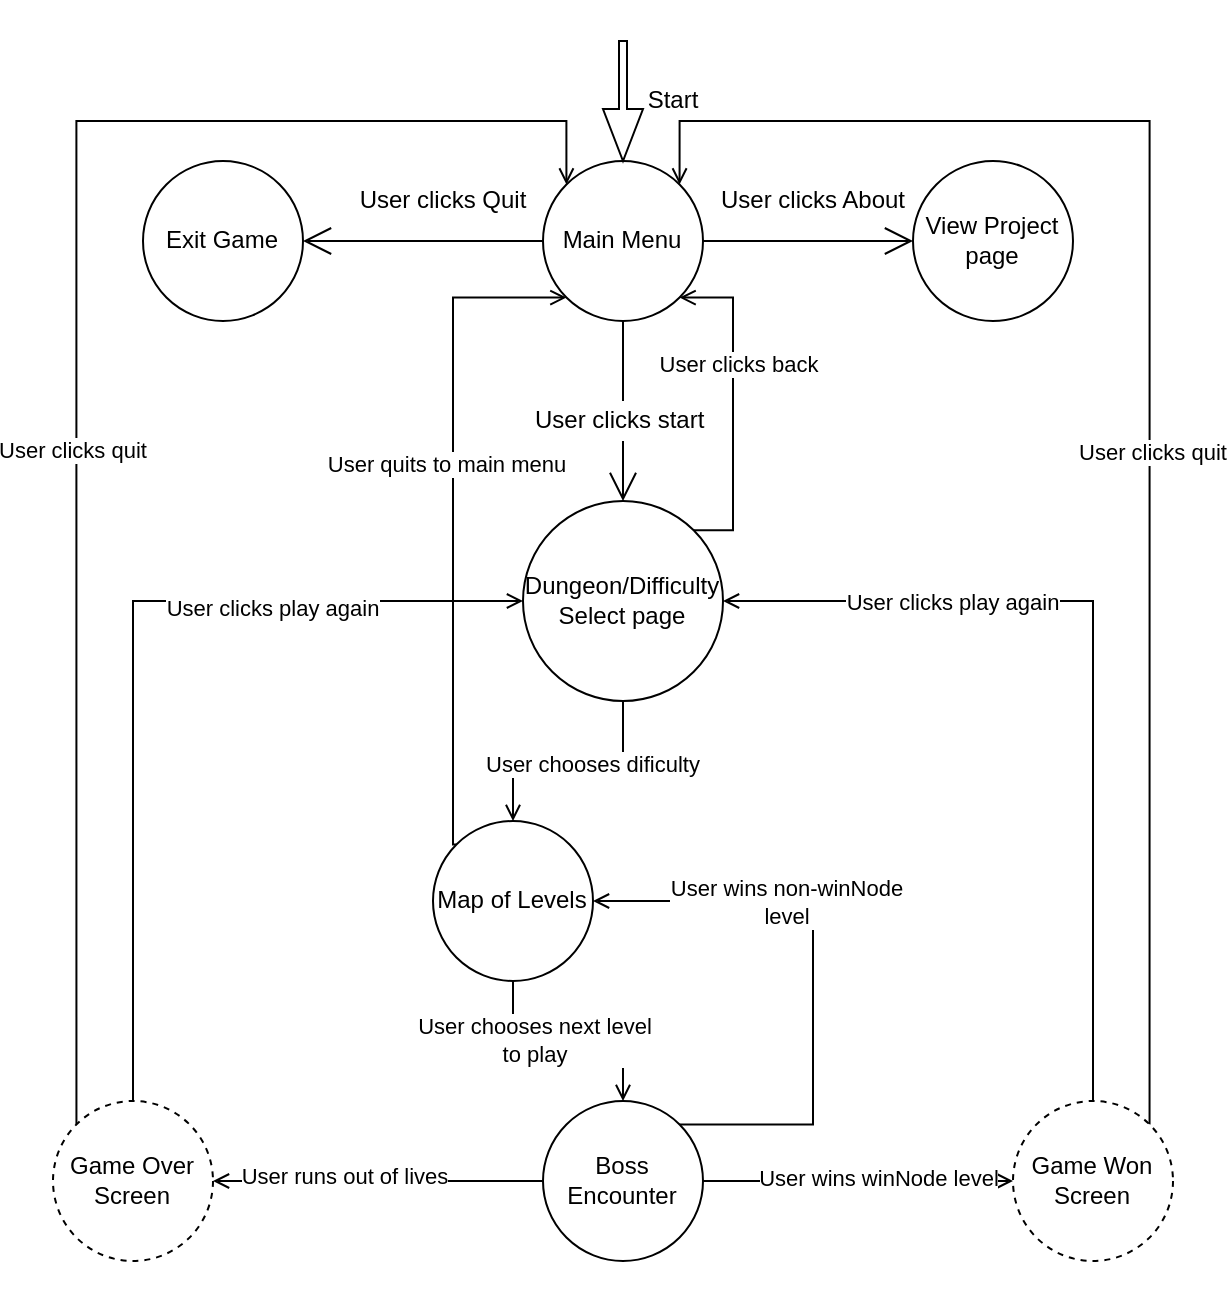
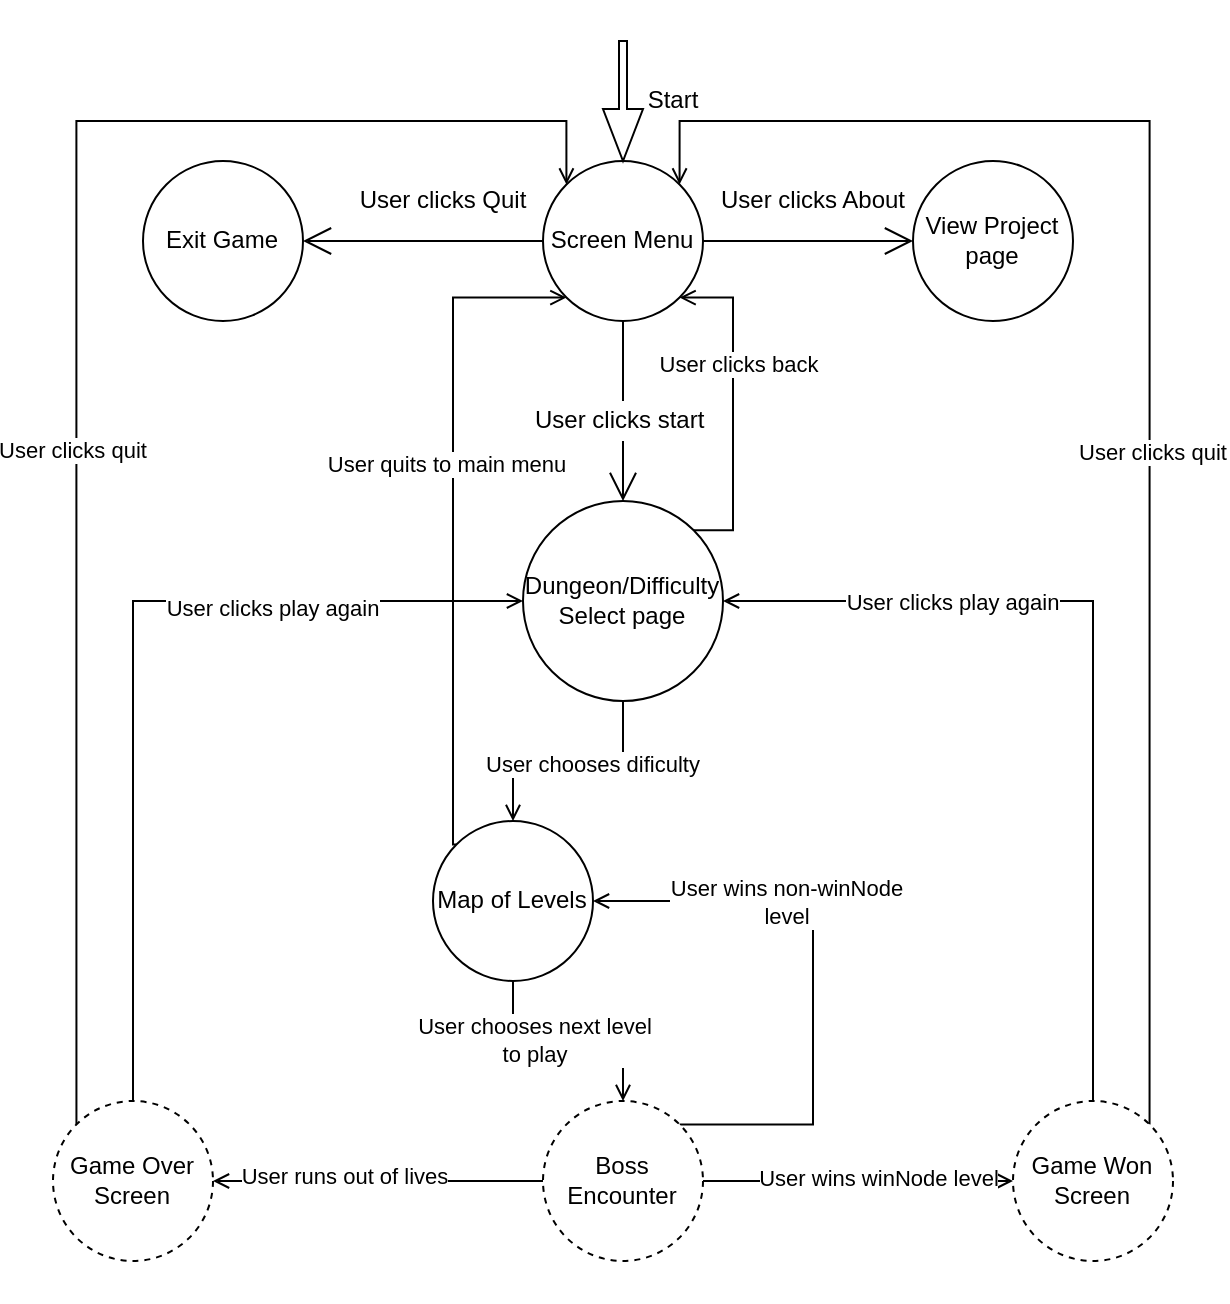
(623, 241) -> (623, 241)
(623, 1181) -> (623, 1181)
